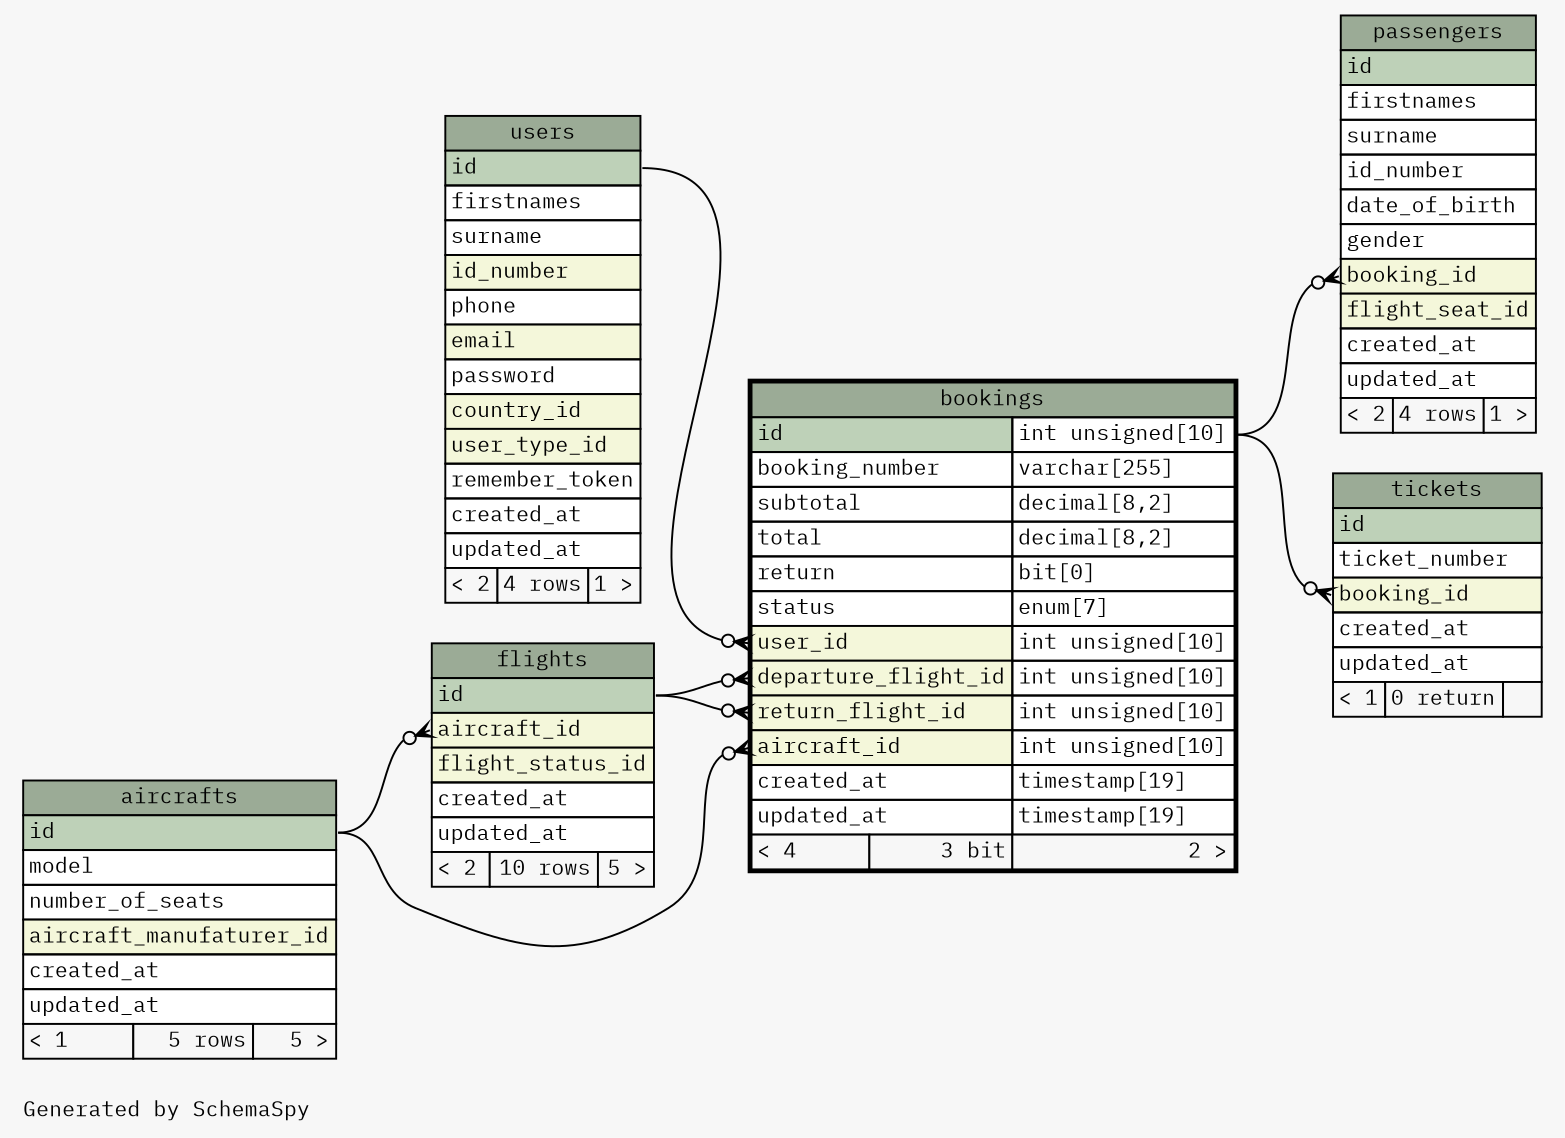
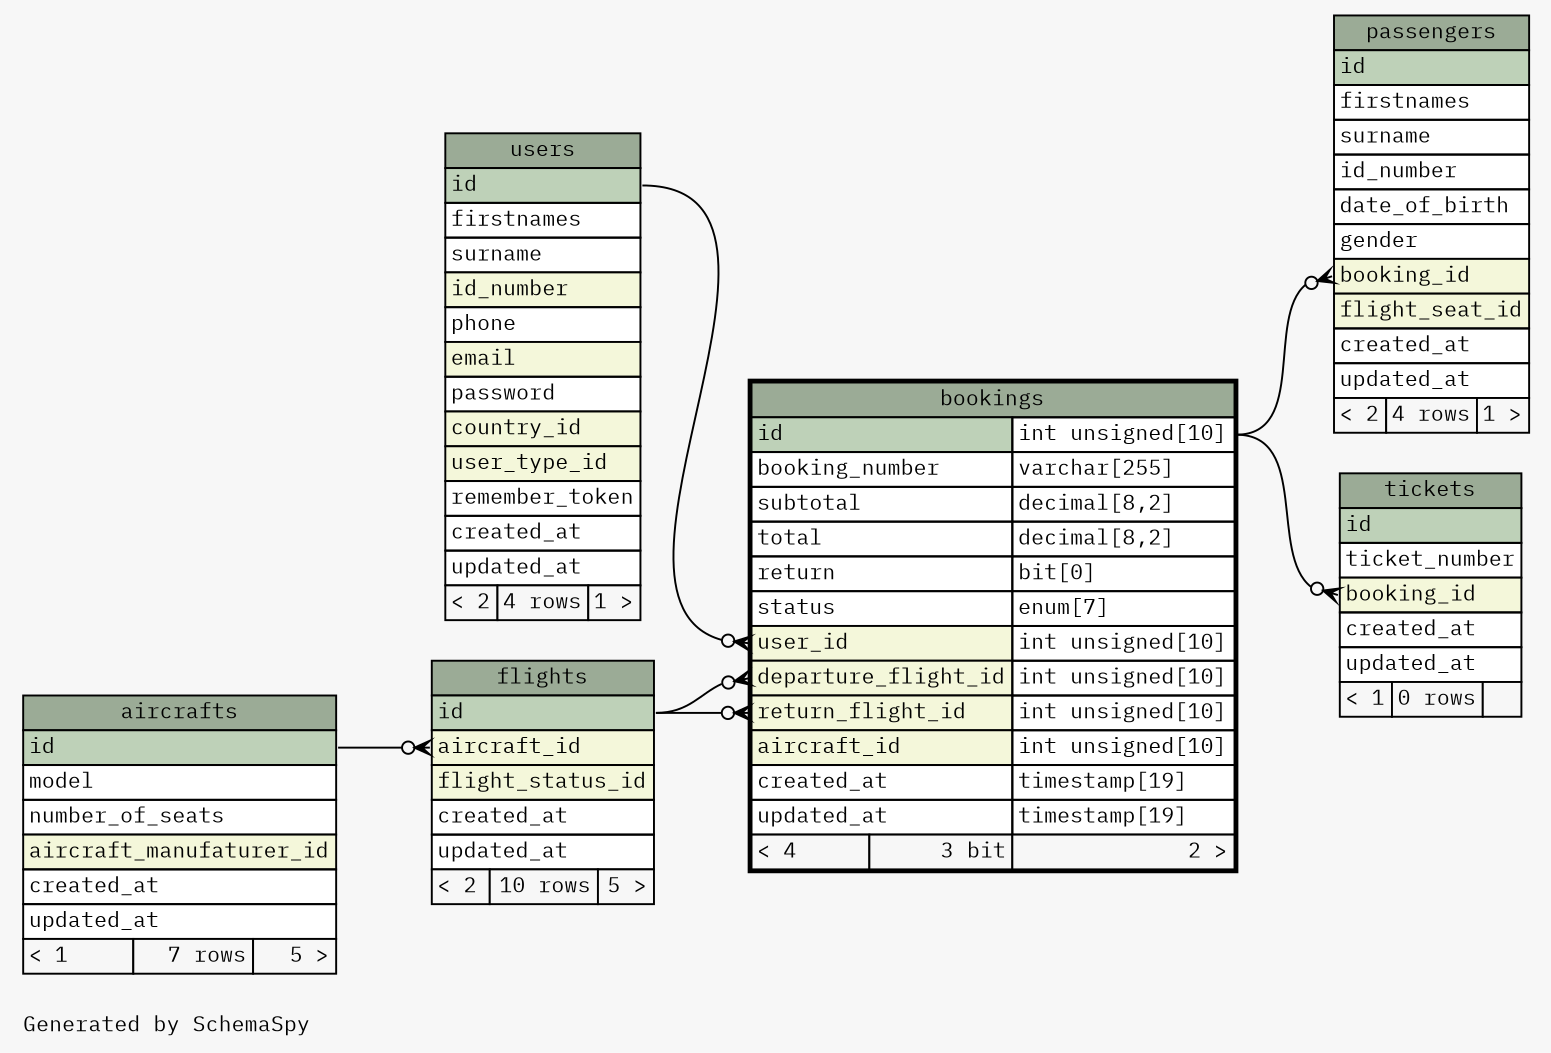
(1444, 698) -> (1437, 698)
(570, 945) -> none
(208, 1040) -> (208, 955)
